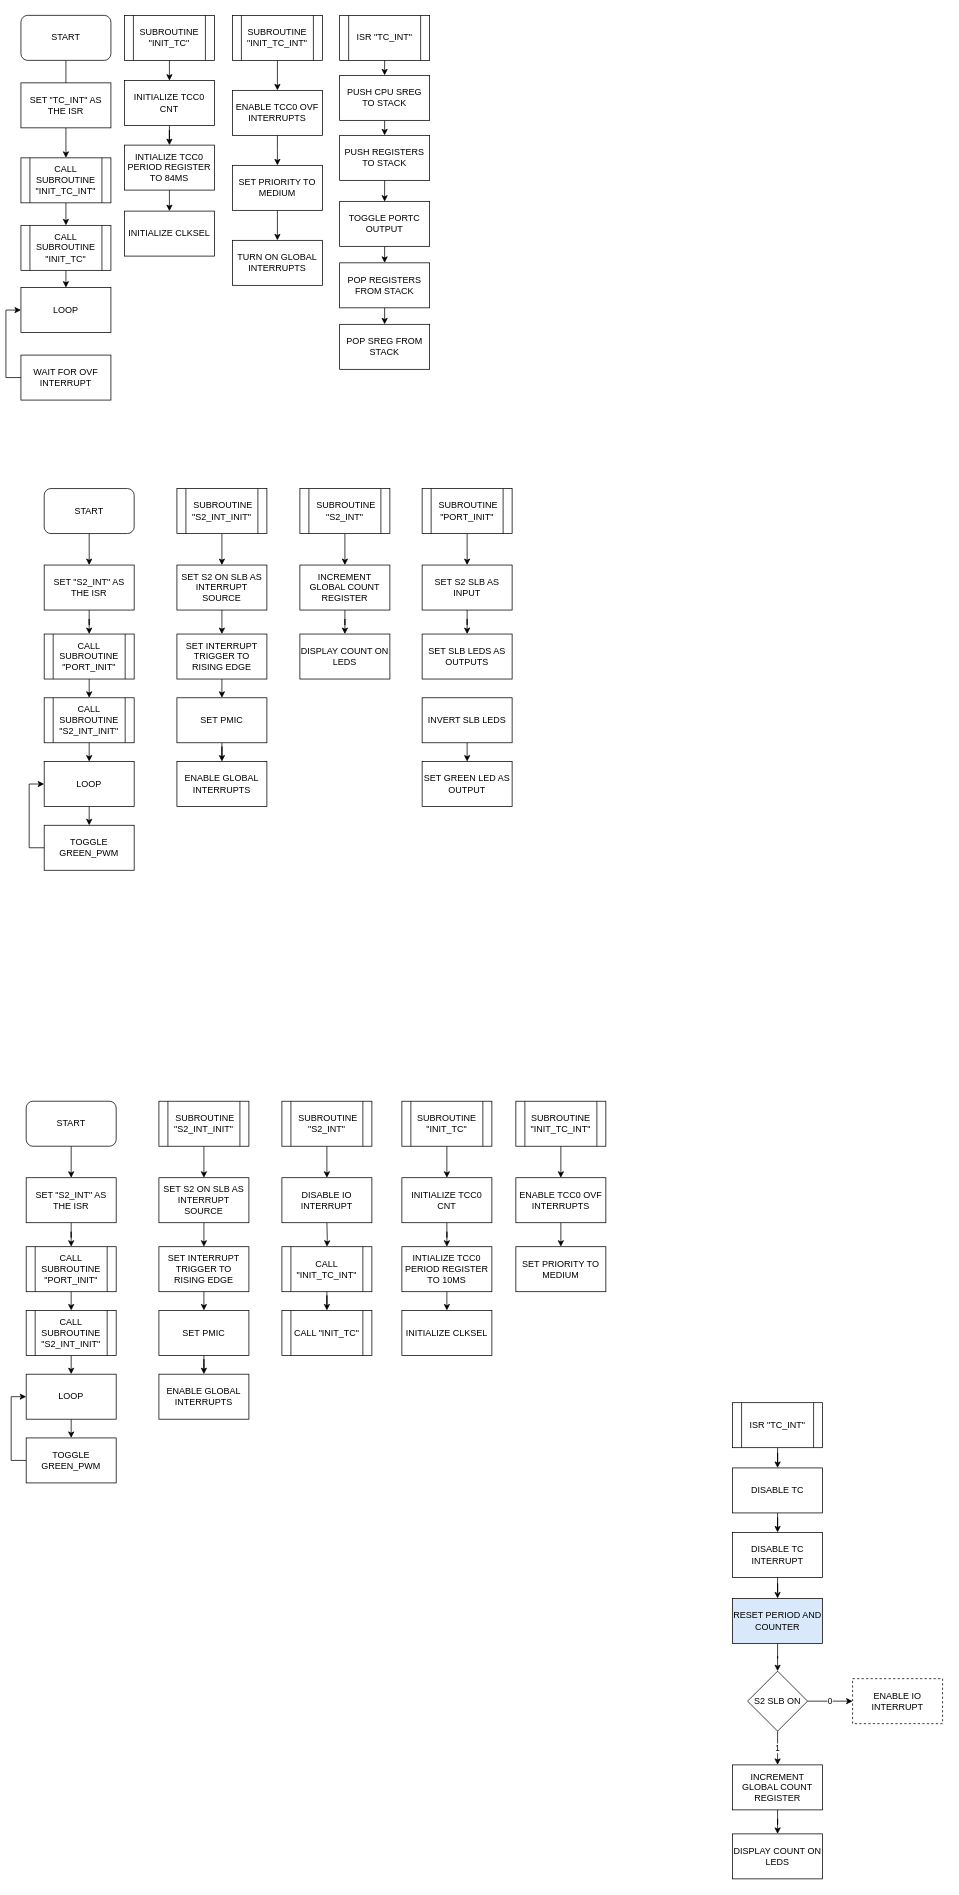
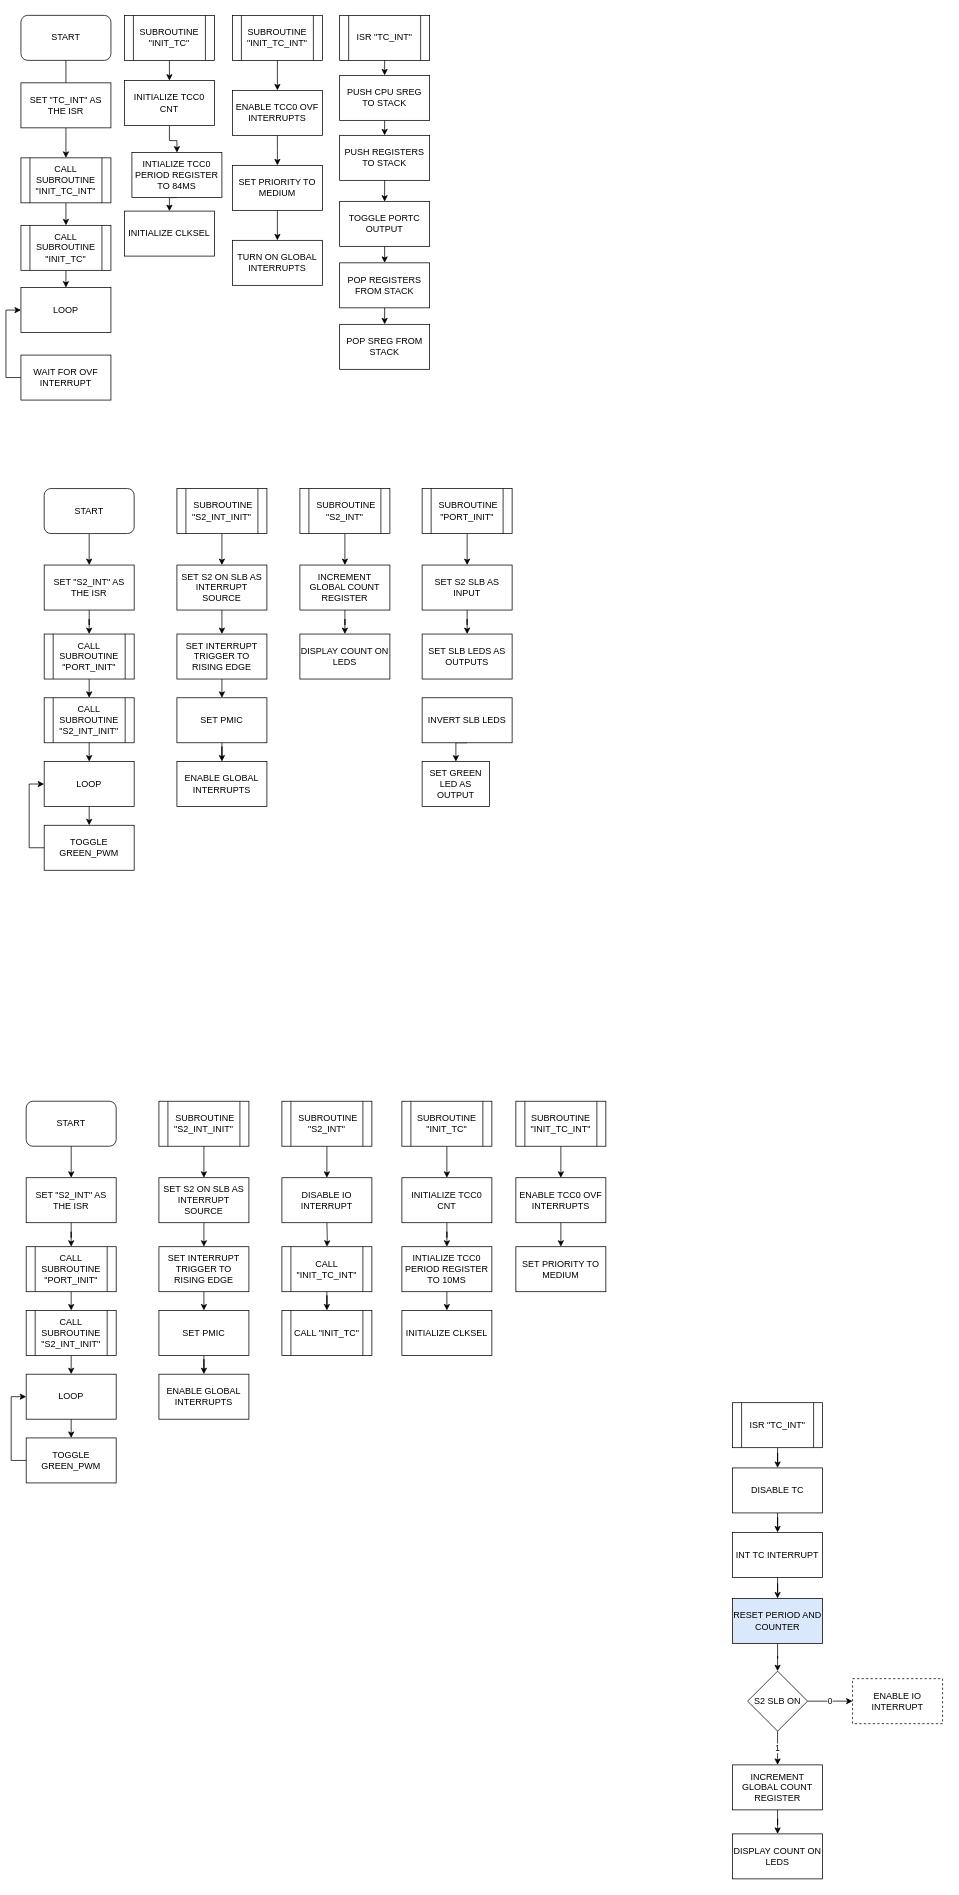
(169, 168) -> (177, 175)
(467, 784) -> (456, 784)
(777, 1555) -> (777, 1555)
